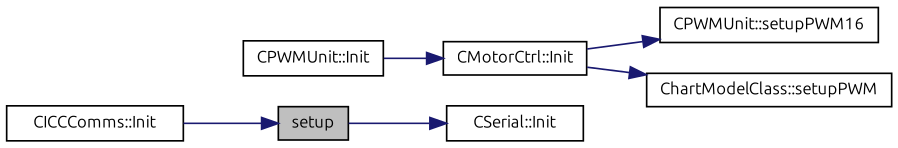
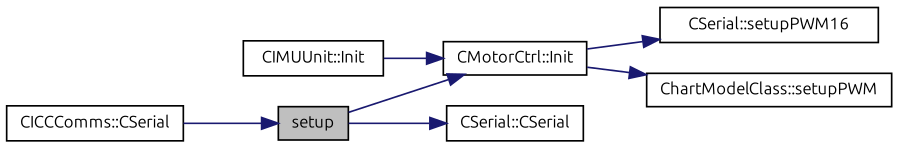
(769, 25) -> (769, 25)
(313, 58) -> (313, 58)
none -> (398, 96)
(95, 123) -> (95, 123)
(515, 123) -> (515, 123)
